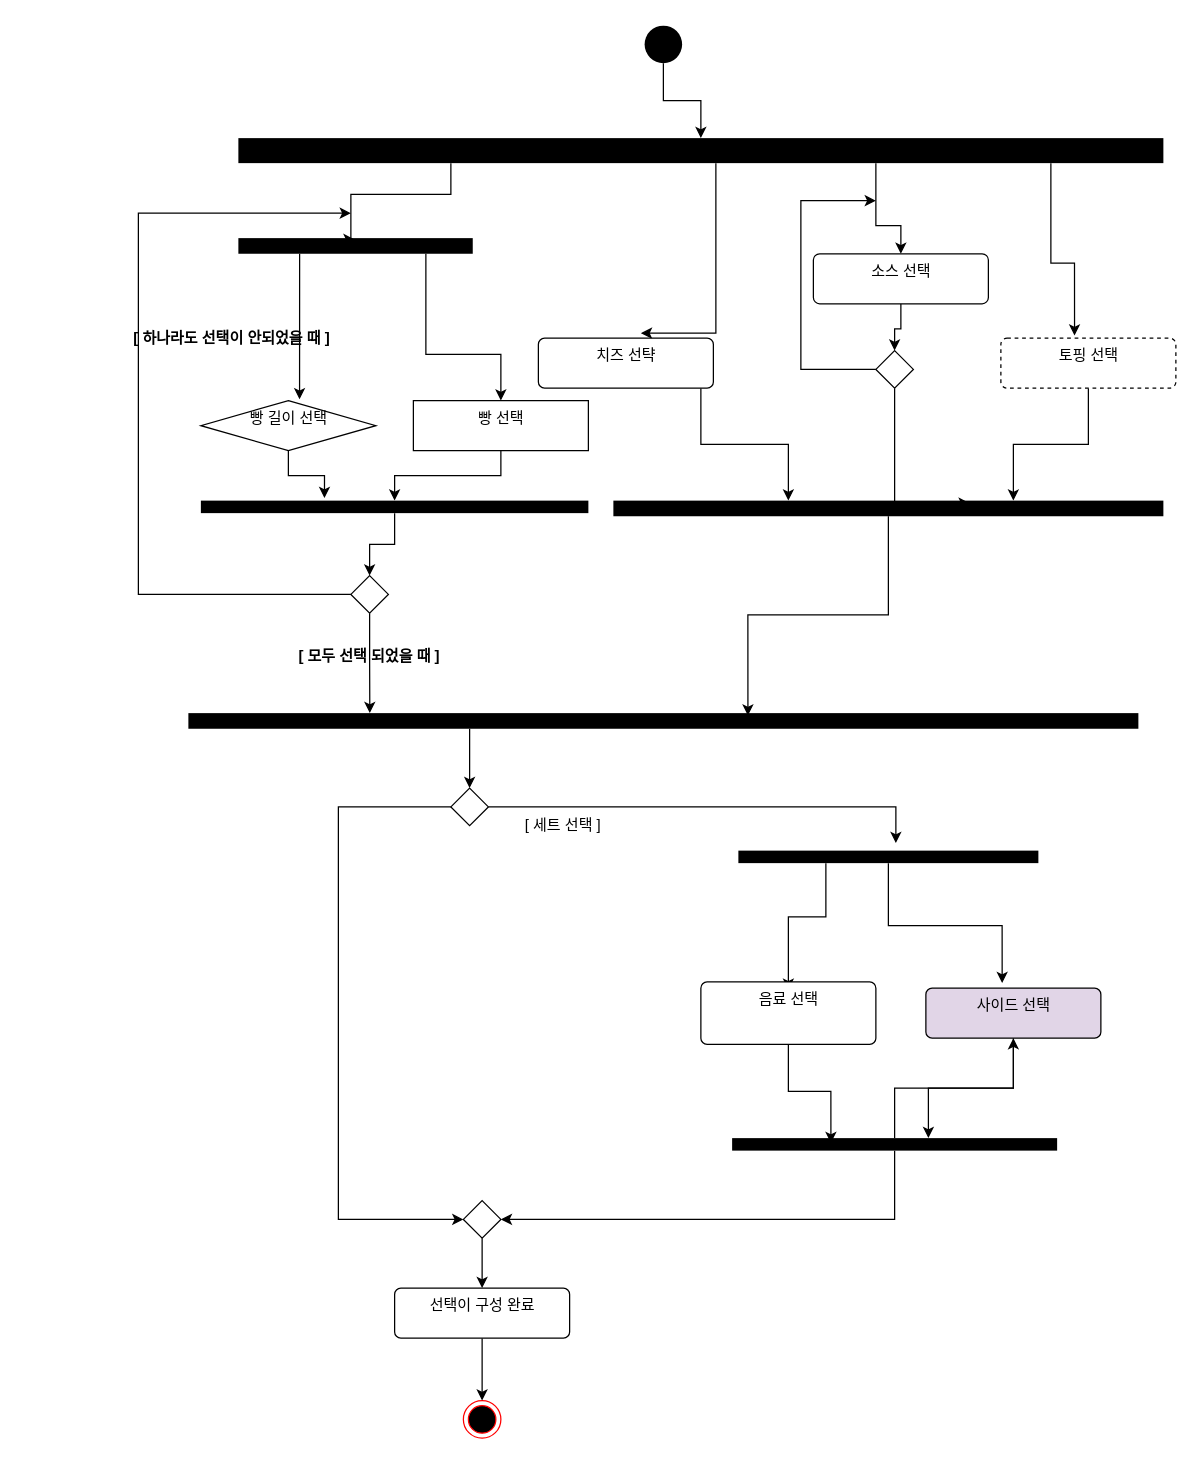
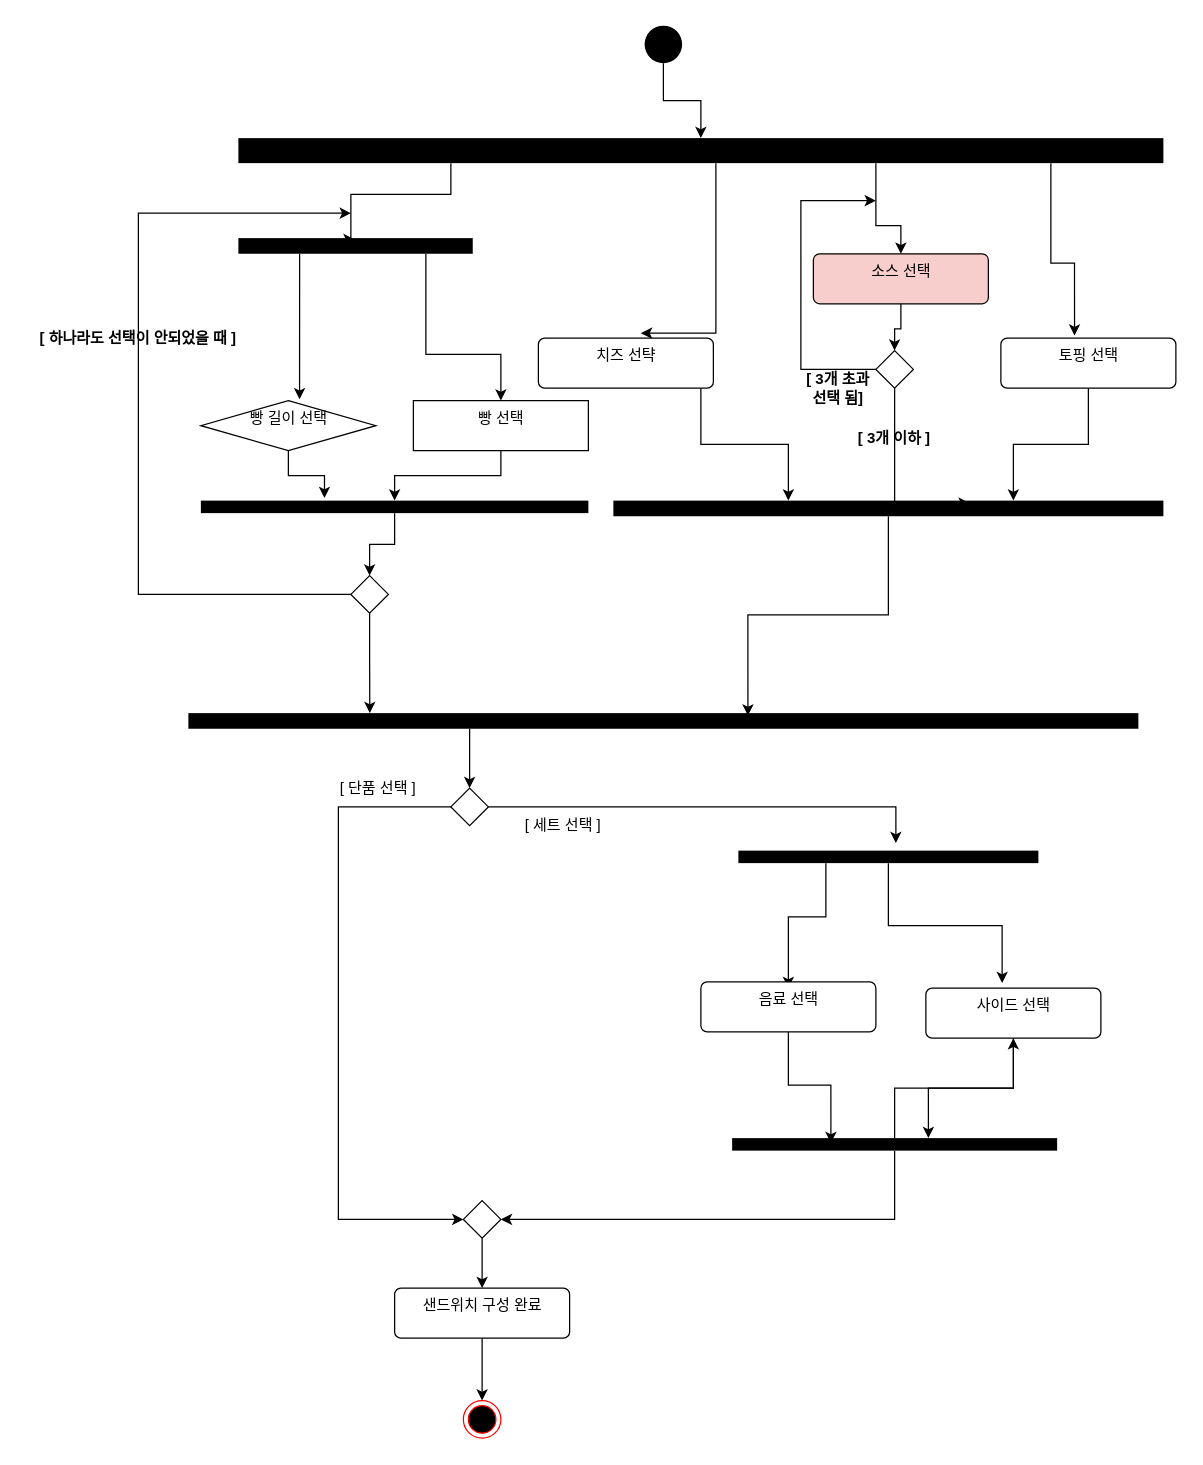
(901, 279) -> (901, 279)
(232, 338) -> (138, 338)
(1088, 363) -> (1088, 363)
none -> (838, 388)
none -> (894, 438)
(369, 657) -> none
none -> (378, 788)
(788, 1013) -> (788, 1007)
(1013, 1013) -> (1013, 1013)
(483, 1306) -> (483, 1306)
